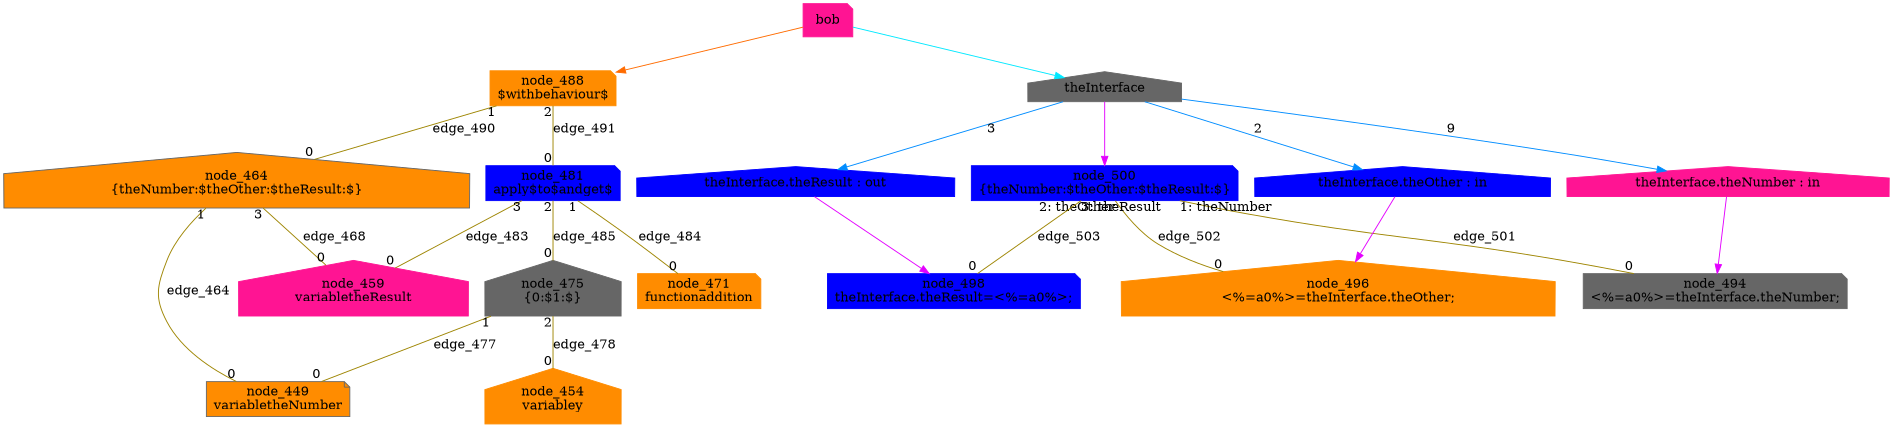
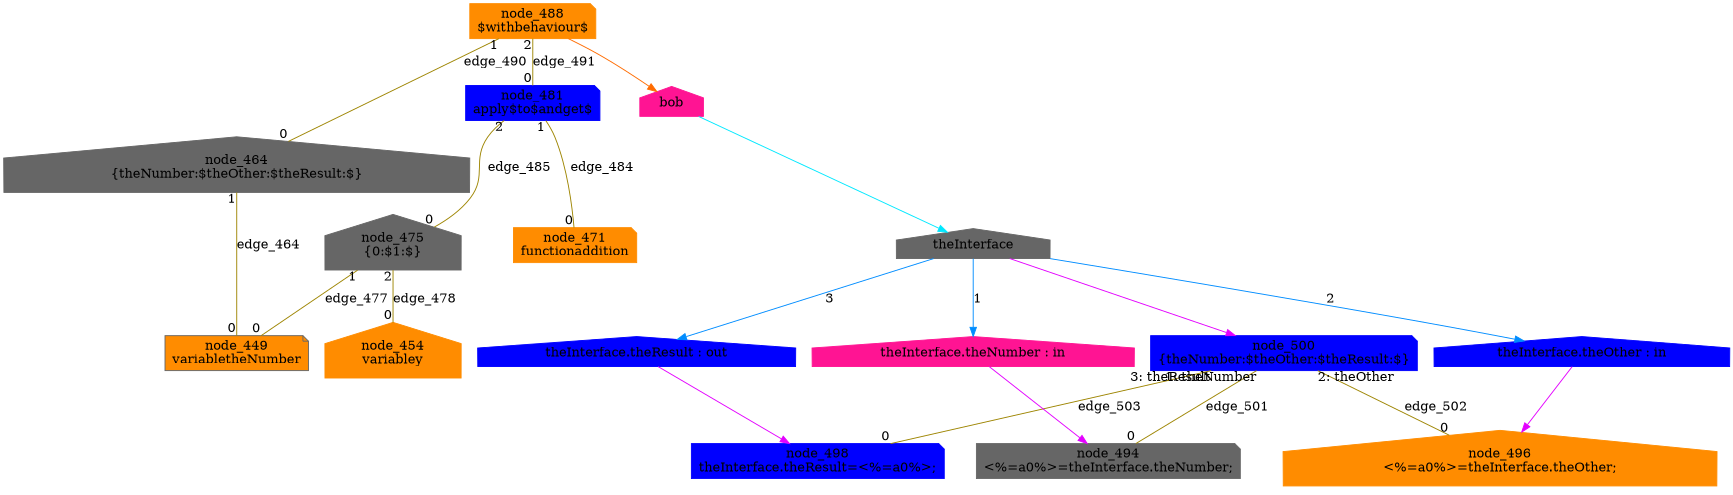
(828, 20) -> (672, 103)
(714, 49) -> (610, 61)
(1451, 129) -> (978, 299)
(237, 183) -> (237, 168)
(353, 291) -> none
